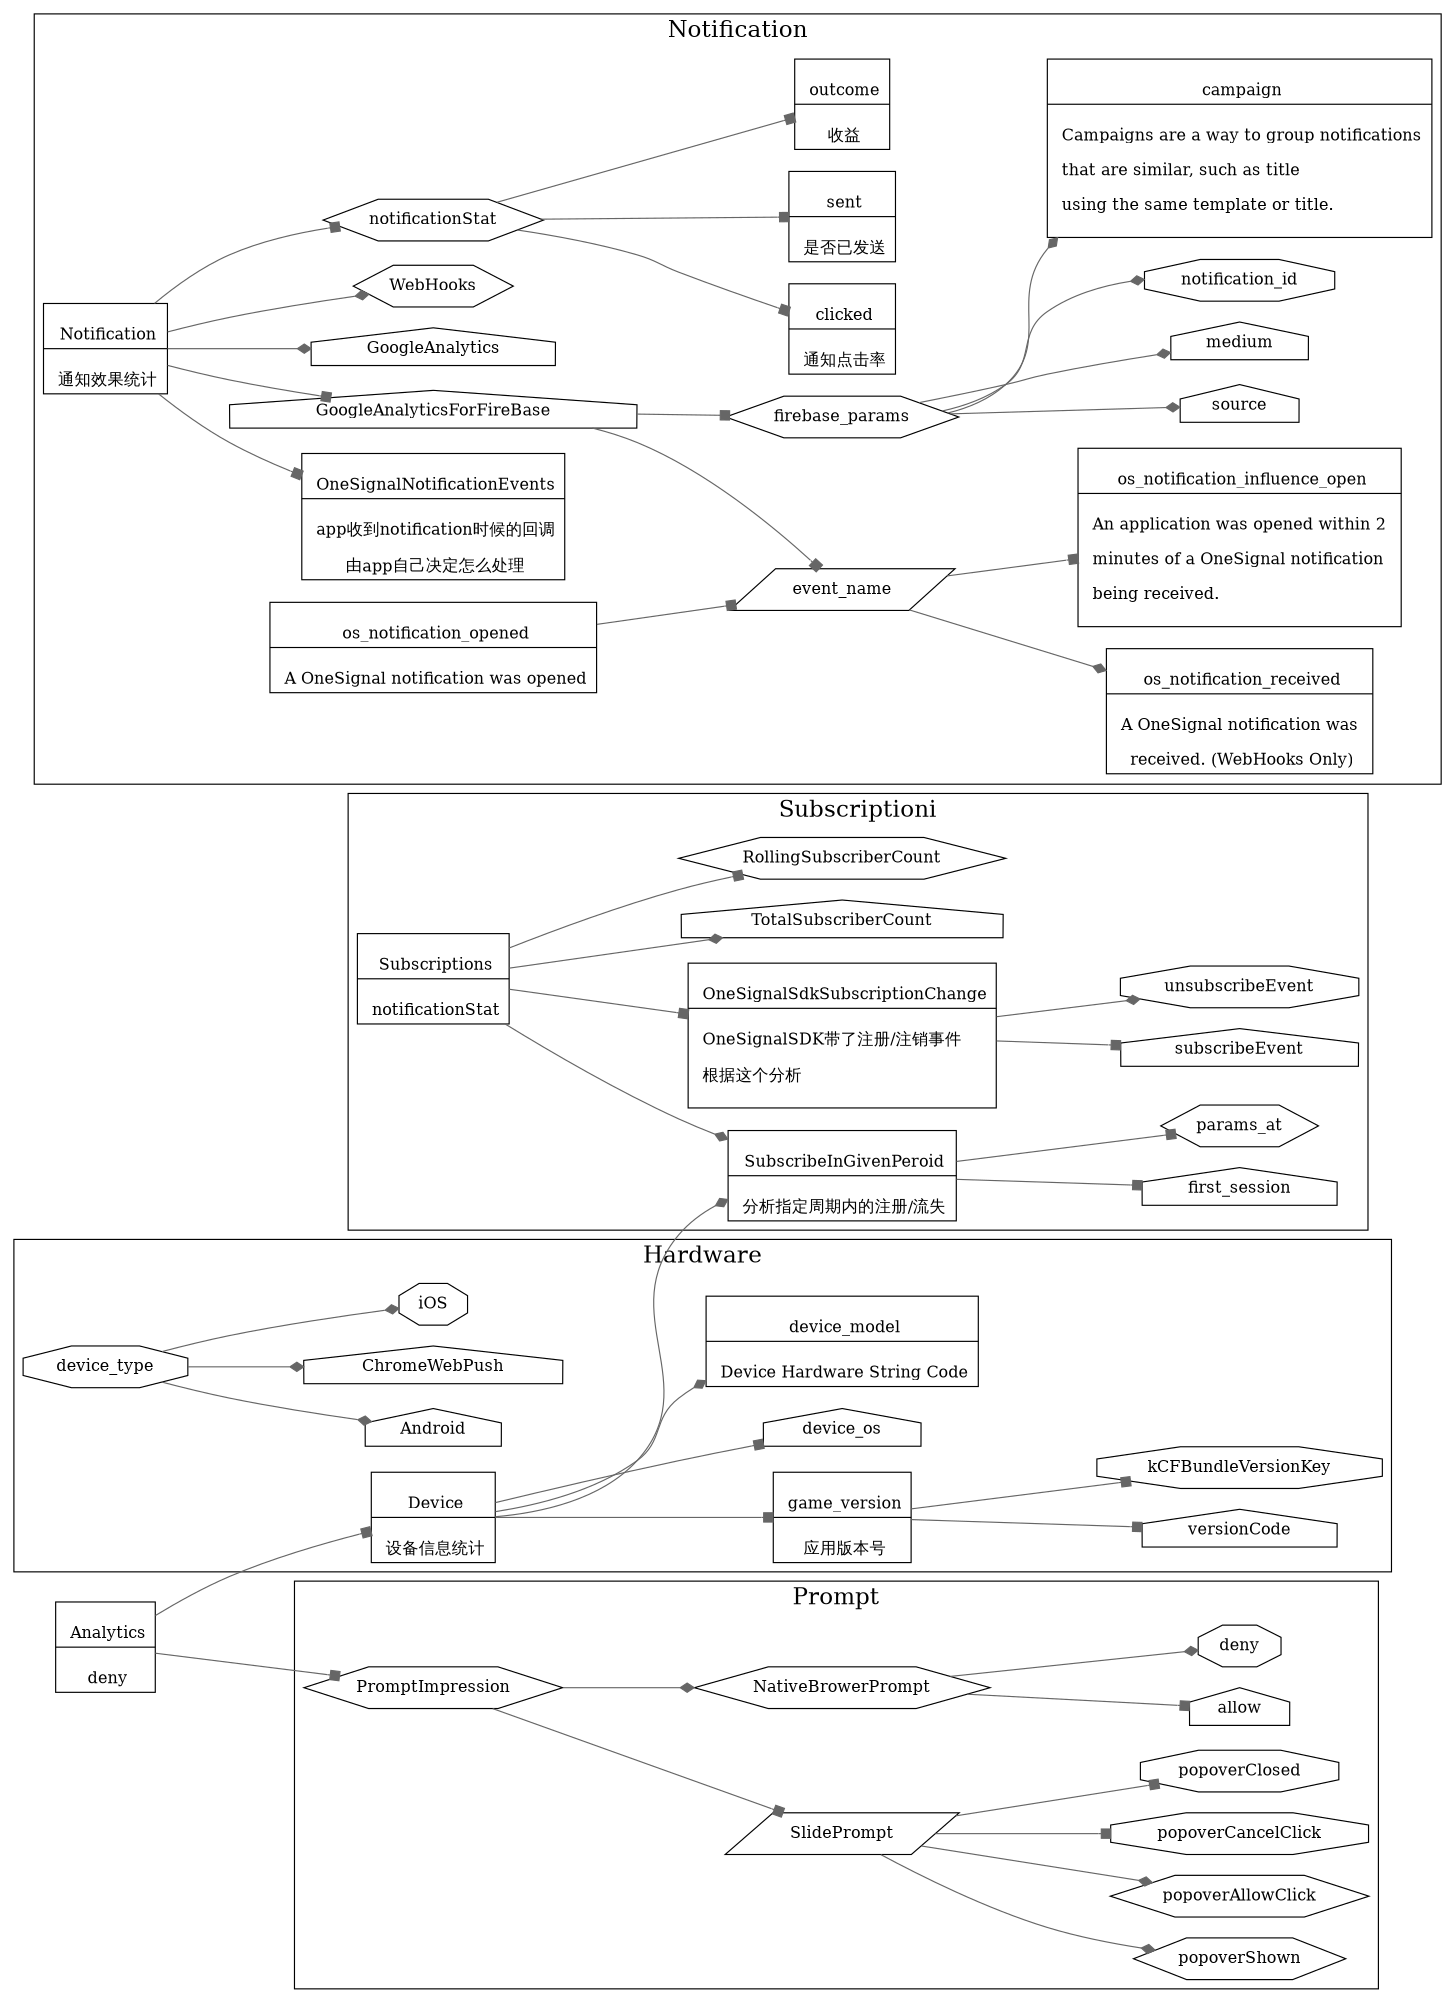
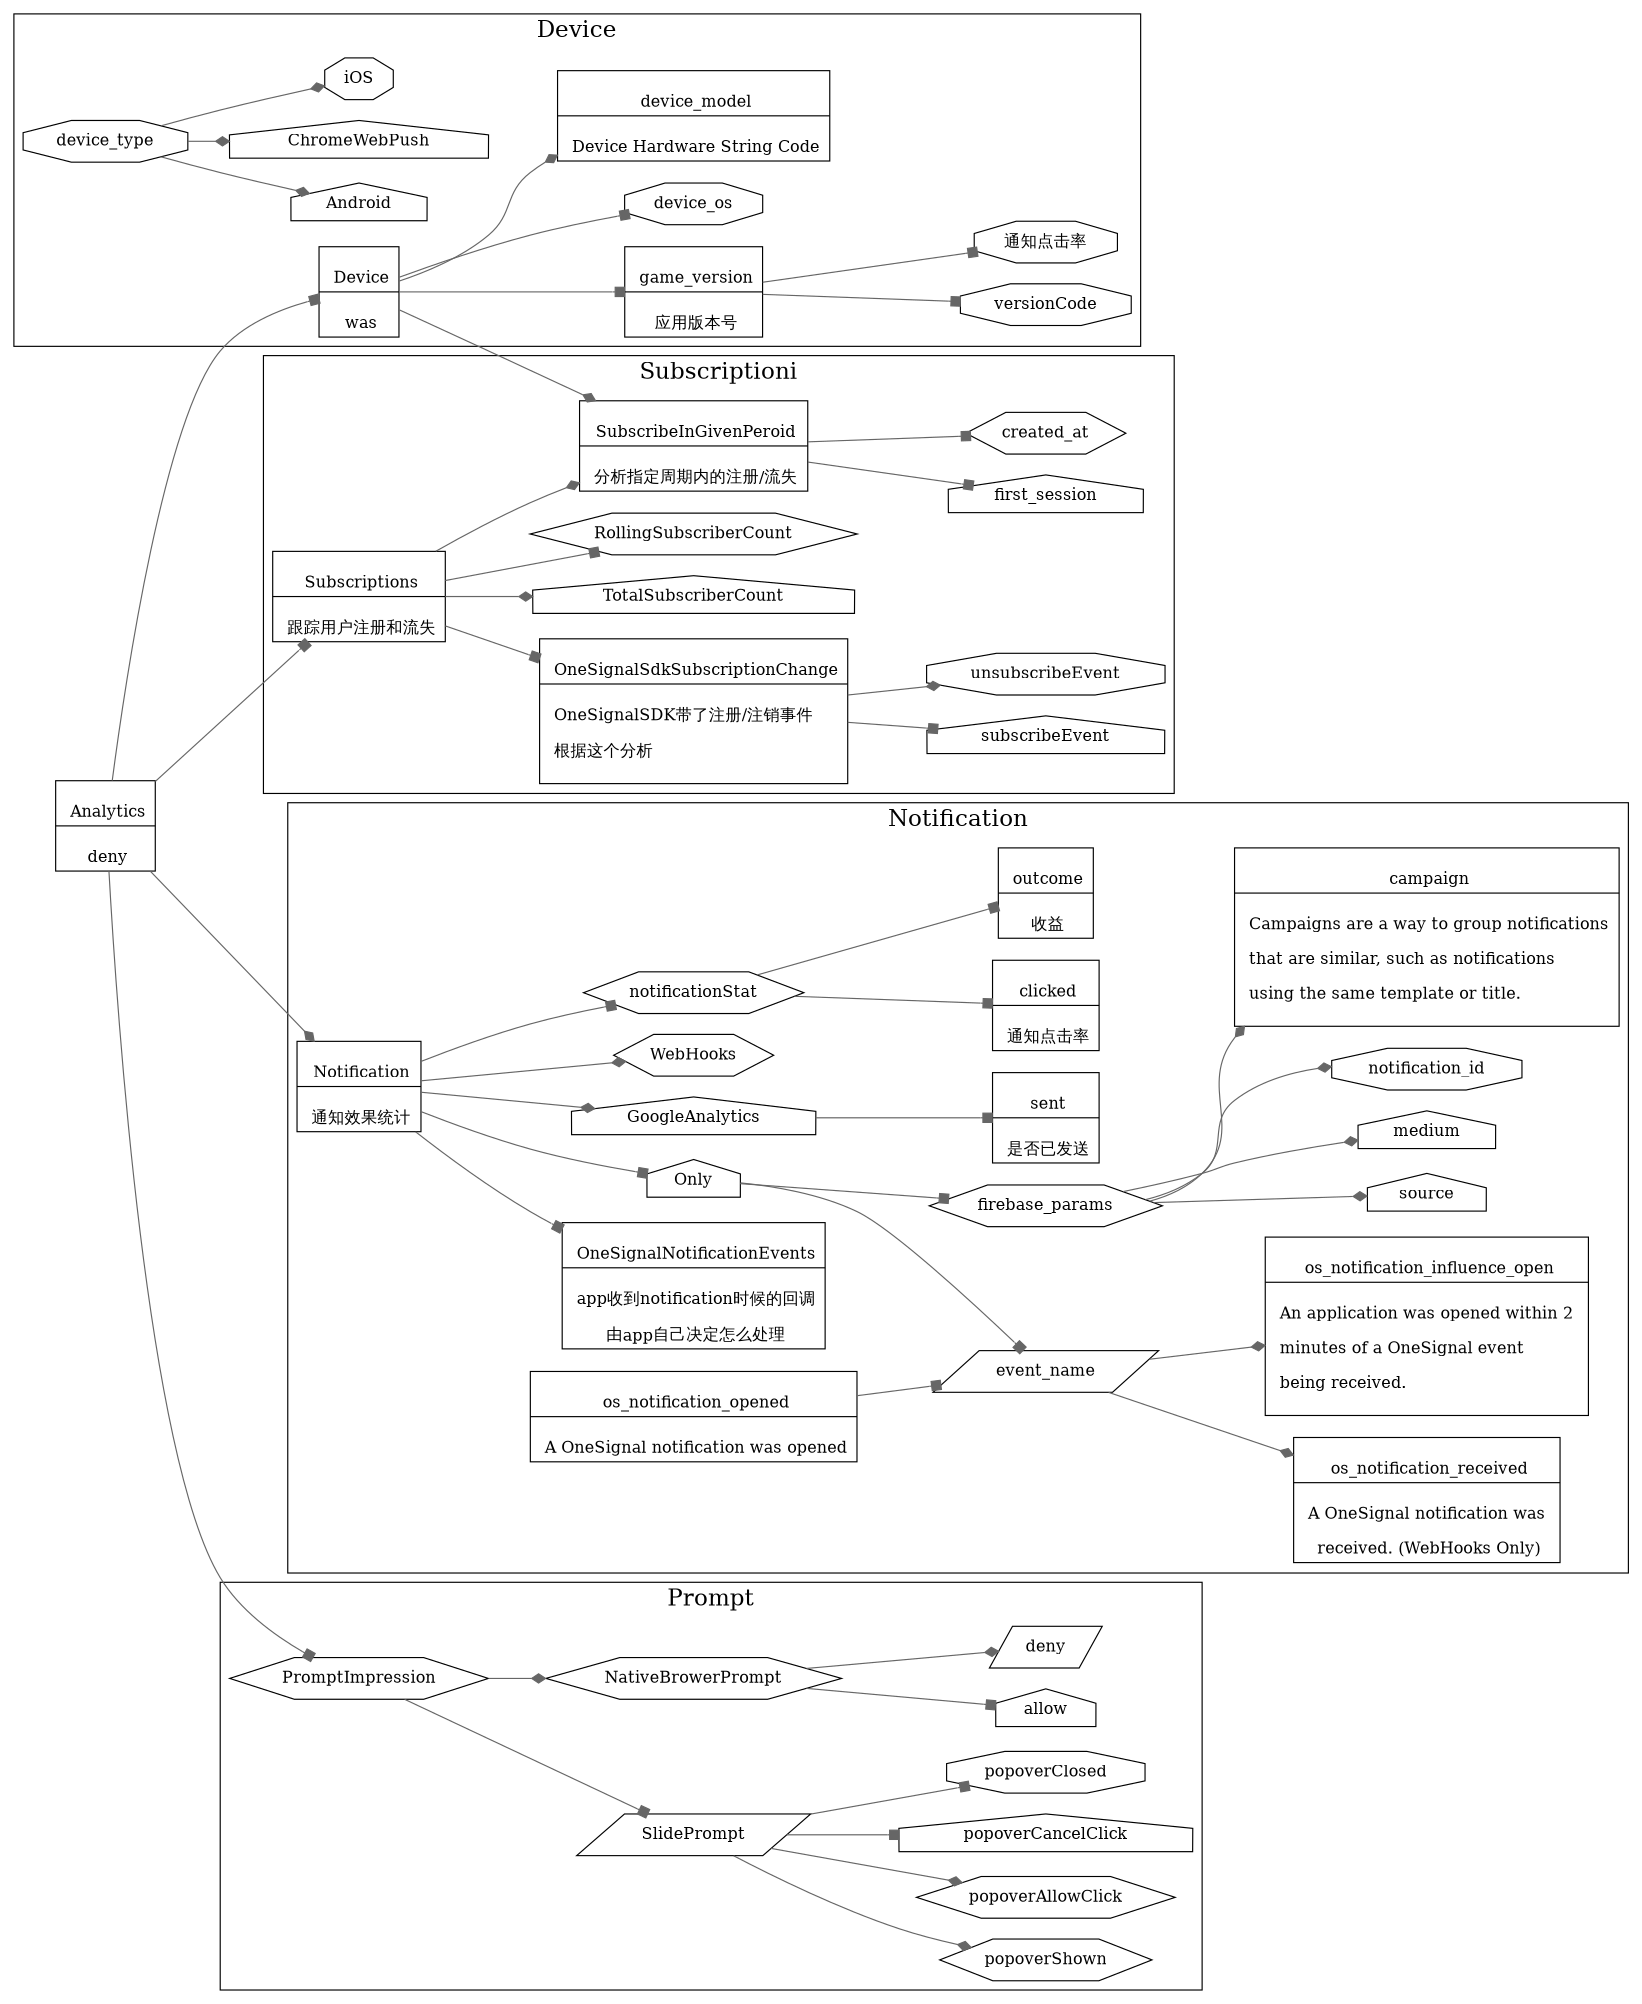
(1179, 170) -> (1400, 959)
(659, 218) -> (898, 1118)
(433, 411) -> (694, 1180)
(1238, 559) -> (1402, 1348)
(1007, 568) -> (1200, 1353)
none -> (227, 716)
none -> (227, 951)
(433, 1010) -> (359, 628)
(1240, 1126) -> (1046, 433)
(703, 1257) -> (577, 31)
(842, 1429) -> (694, 204)
(1240, 1468) -> (1046, 242)
(1240, 1530) -> (1046, 305)
(433, 1549) -> (359, 323)
(1240, 1646) -> (1046, 1647)
(1240, 1834) -> (1046, 1835)
